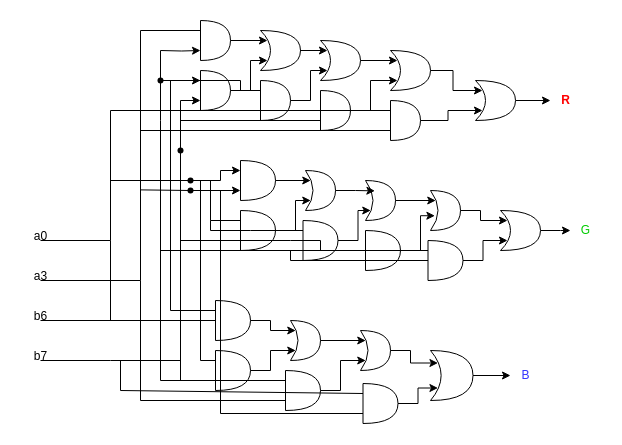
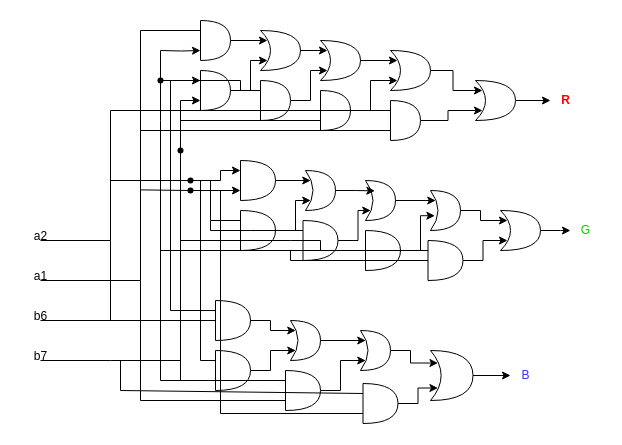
(41, 244) -> (41, 244)
(41, 284) -> (41, 284)
